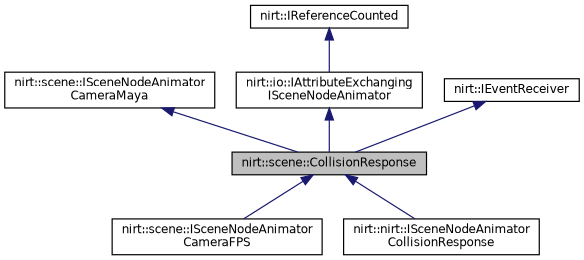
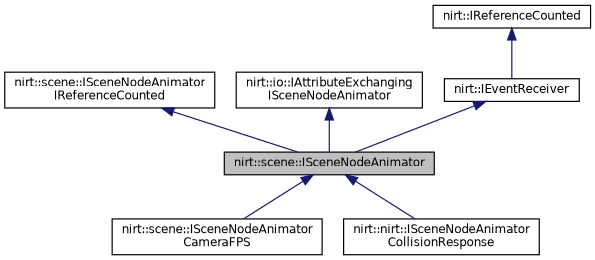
(329, 56) -> (512, 59)
(110, 90) -> (110, 90)
(329, 163) -> (329, 163)
